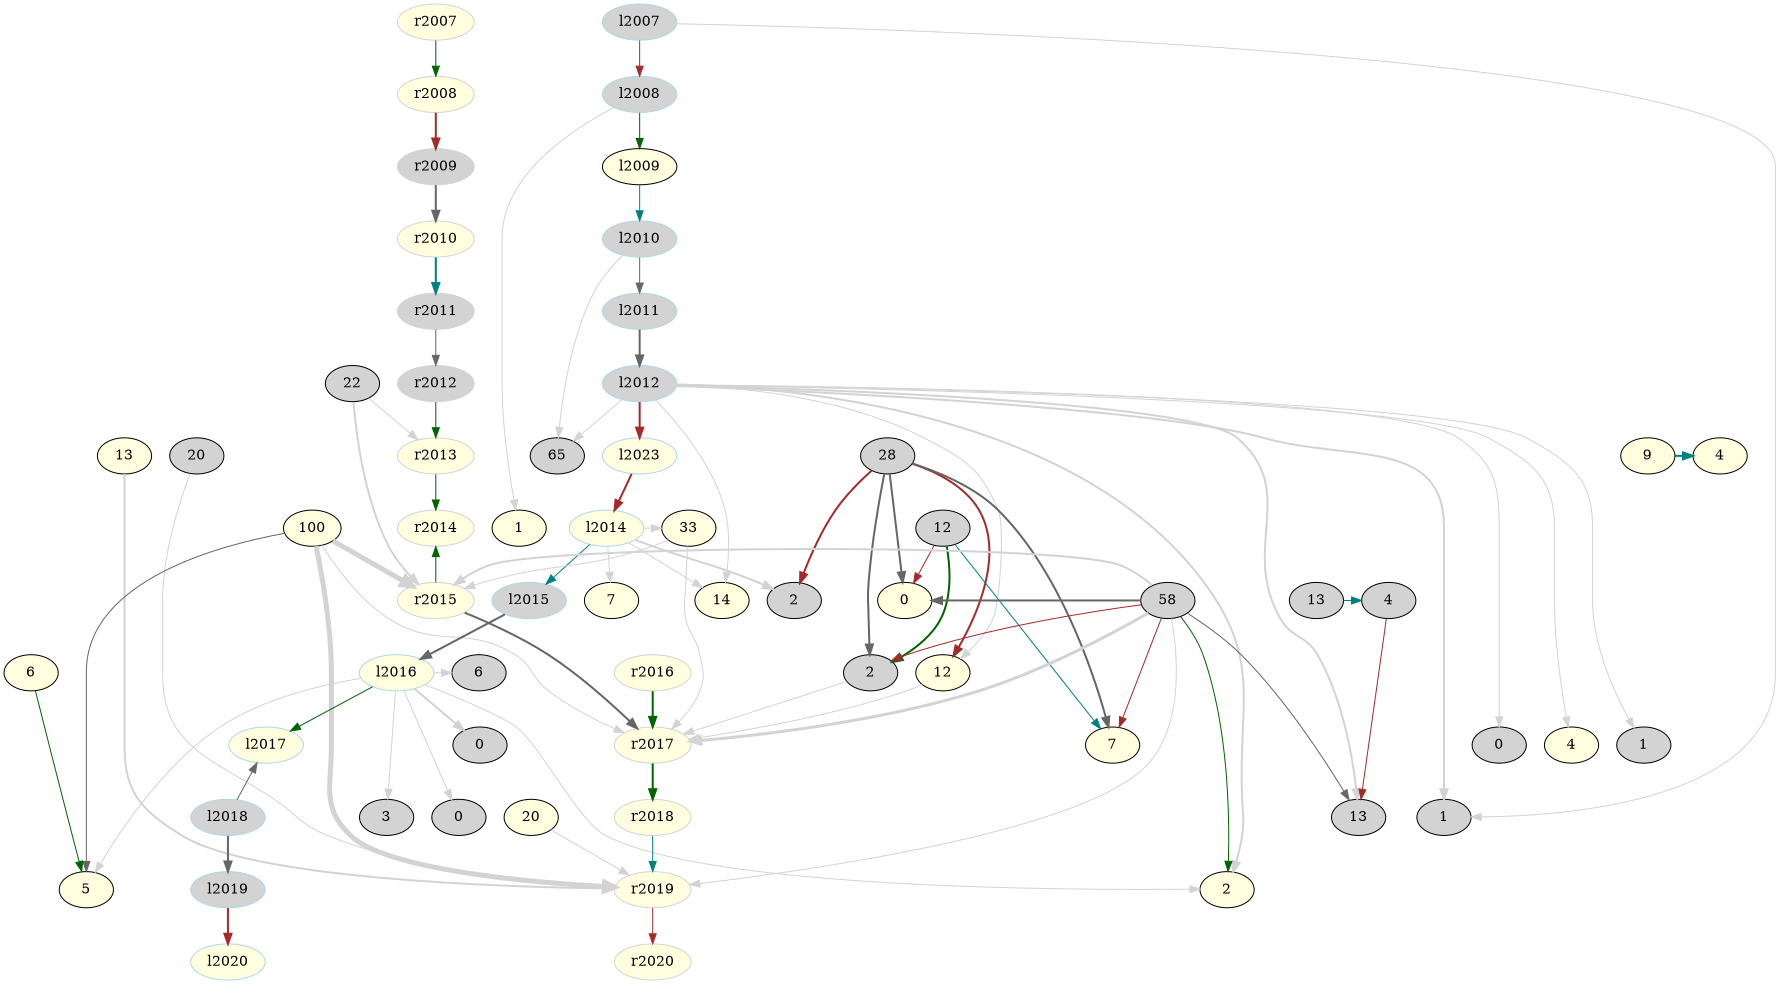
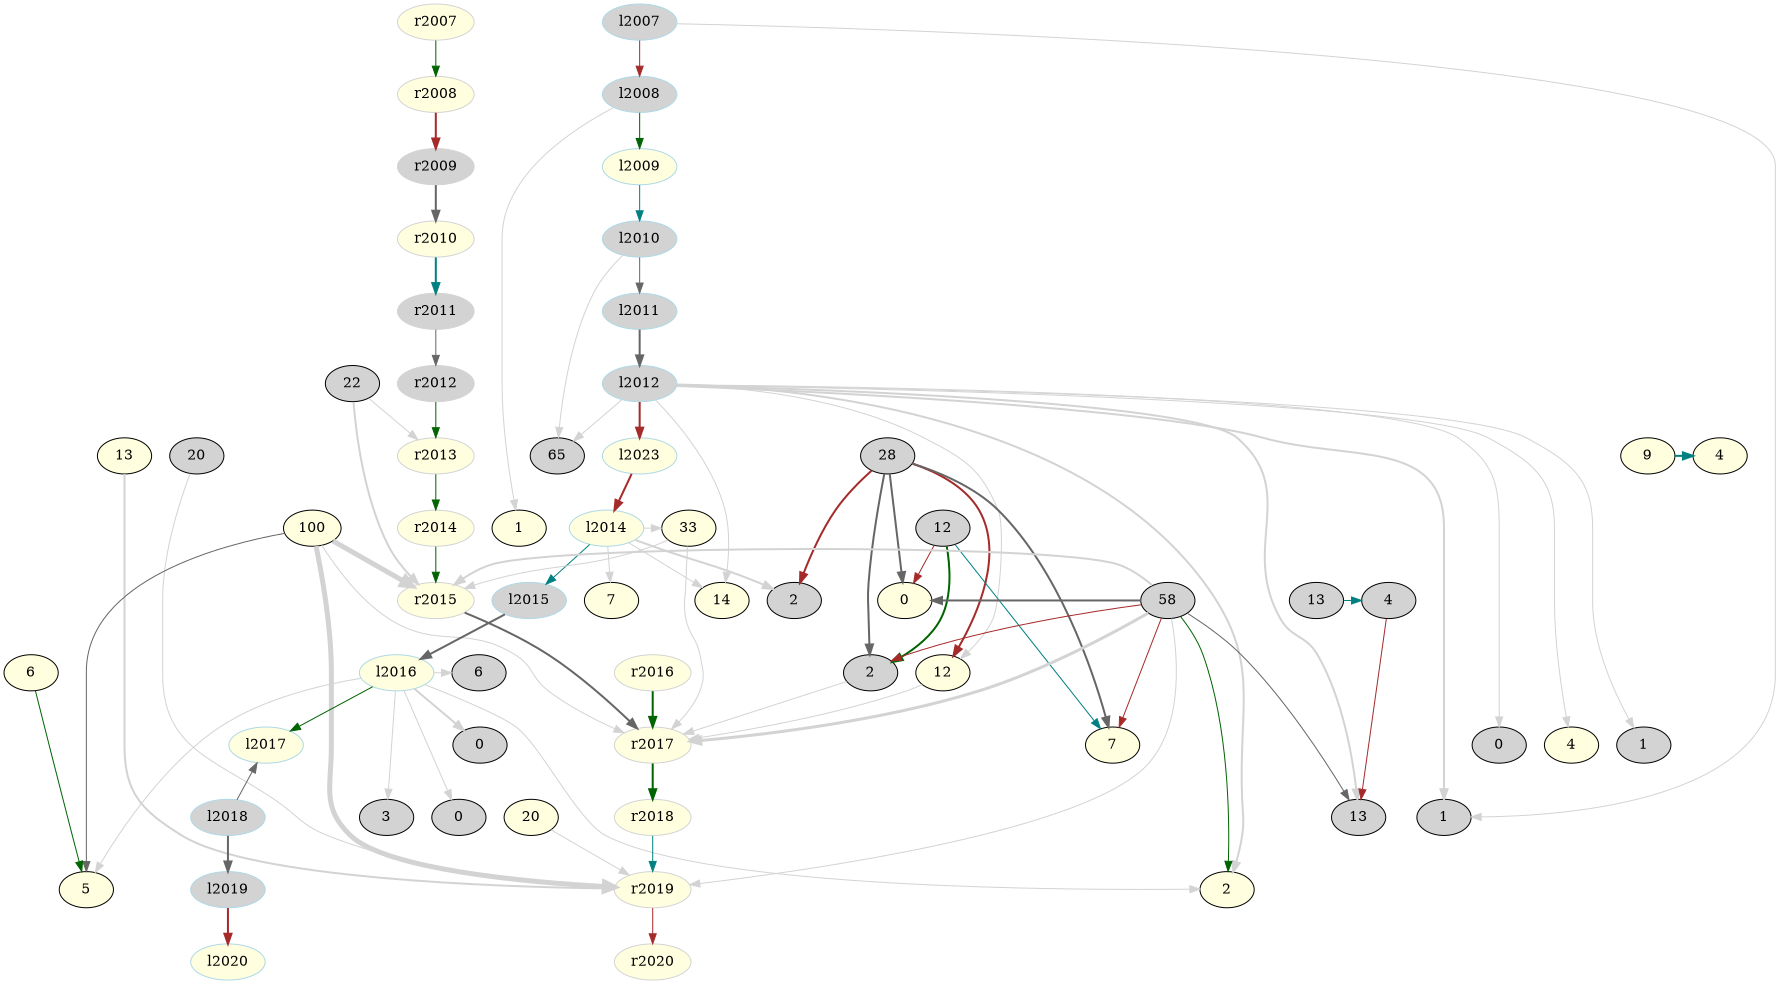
(640, 167) -> (640, 167)
(436, 569) -> (436, 559)
